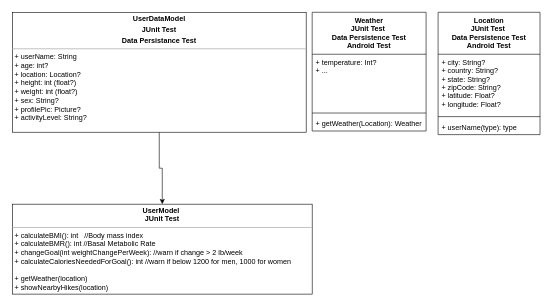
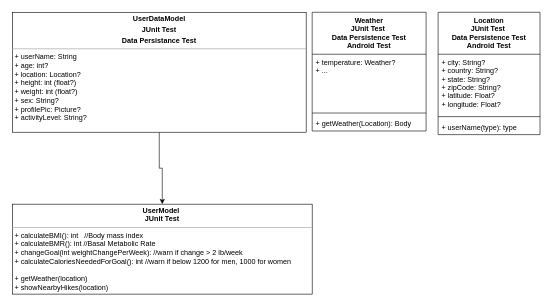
(351, 62) -> (359, 62)
(374, 124) -> (368, 124)
